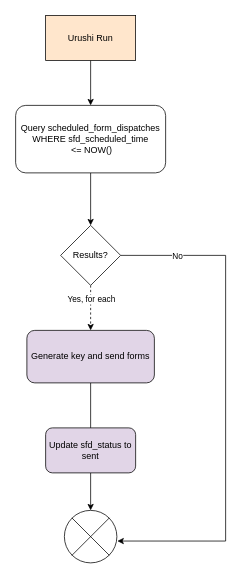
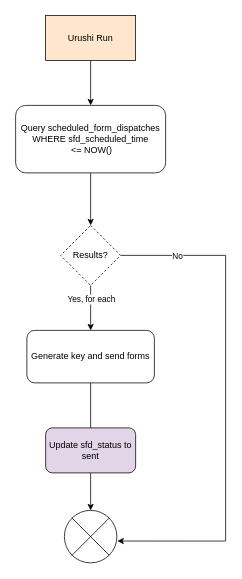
(90, 255) -> (90, 255)
(90, 315) -> (90, 315)
(90, 357) -> (90, 357)
